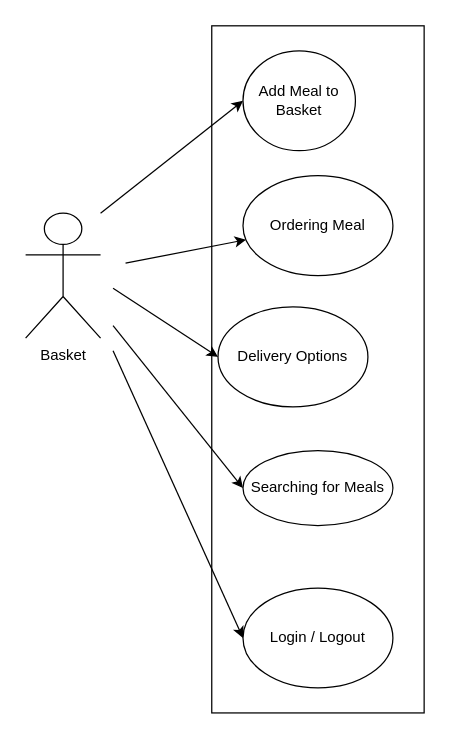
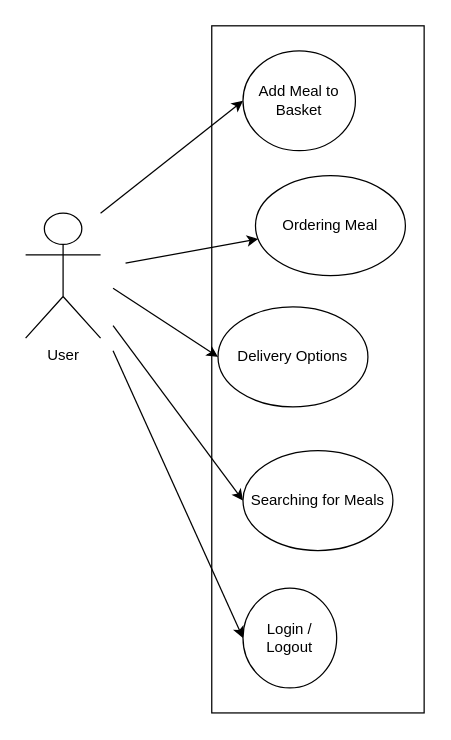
(318, 226) -> (331, 226)
(64, 356) -> (64, 356)
(318, 488) -> (318, 501)
(318, 638) -> (290, 638)
